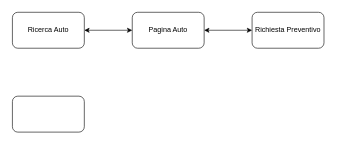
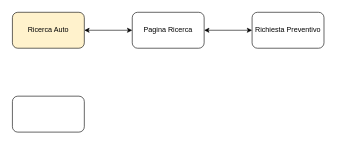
(48, 30) -> (48, 30)
(168, 30) -> (168, 30)
